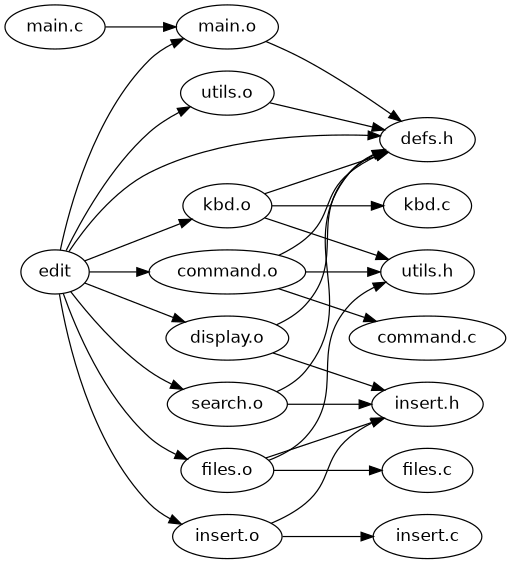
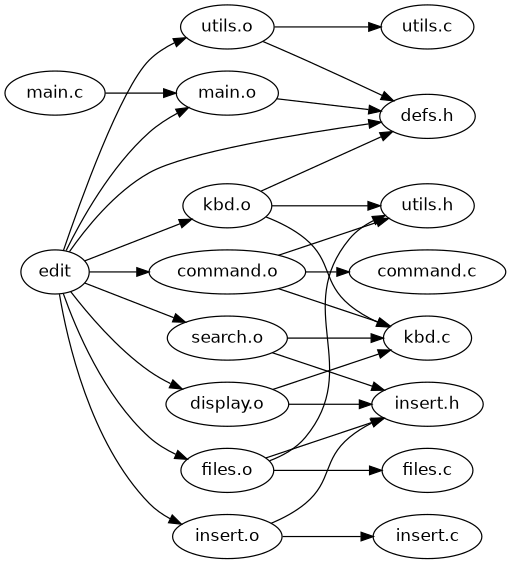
none -> (428, 27)
(318, 225) -> (333, 307)
(320, 282) -> (315, 375)
(328, 282) -> (335, 338)
